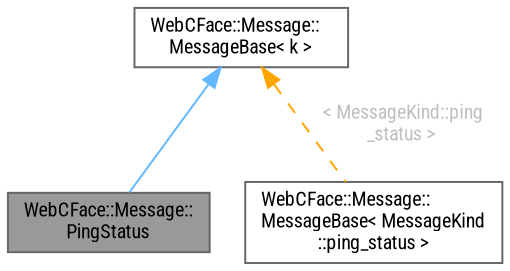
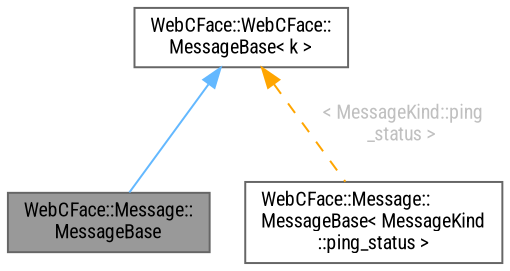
(241, 38) -> (241, 38)
(109, 222) -> (109, 222)
